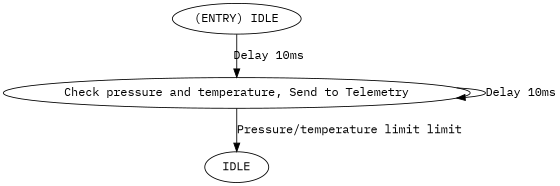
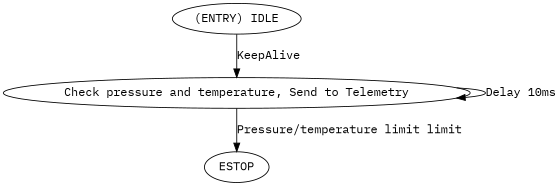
(269, 56) -> (269, 56)
(237, 167) -> (237, 167)
